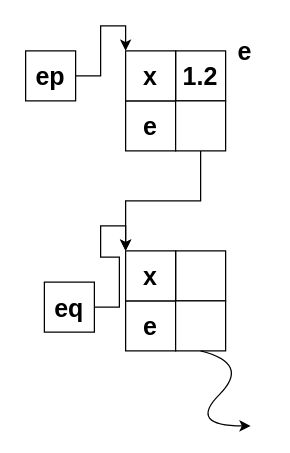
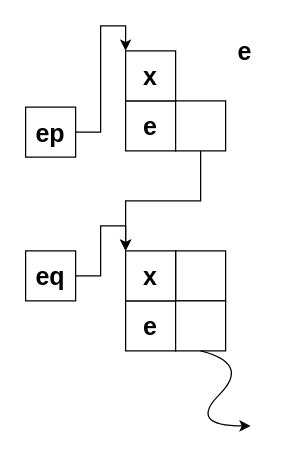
(51, 76) -> (51, 132)
(201, 76) -> none
(69, 307) -> (51, 276)
